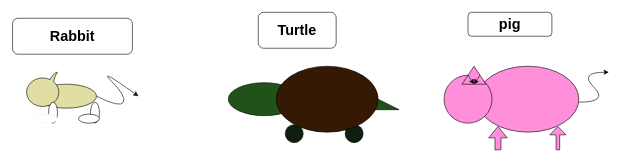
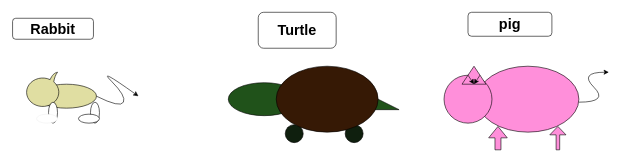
(72, 36) -> (53, 29)
